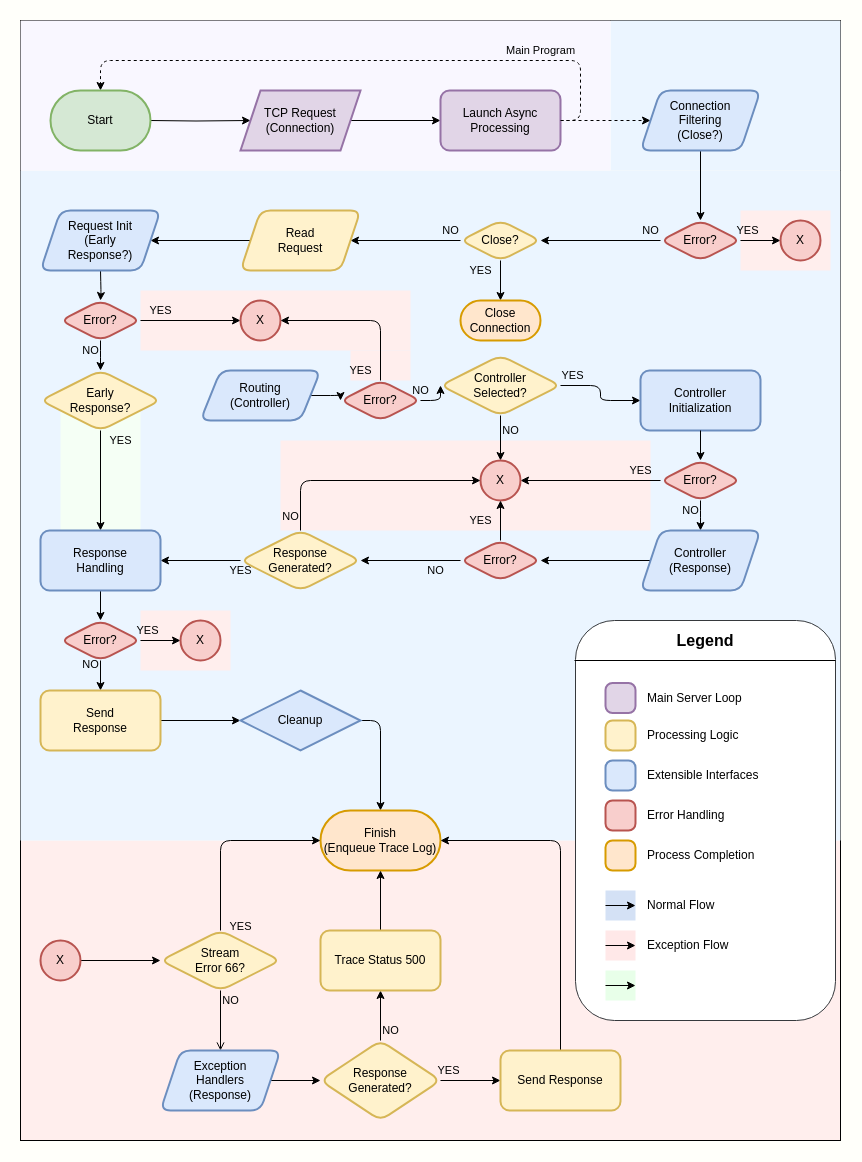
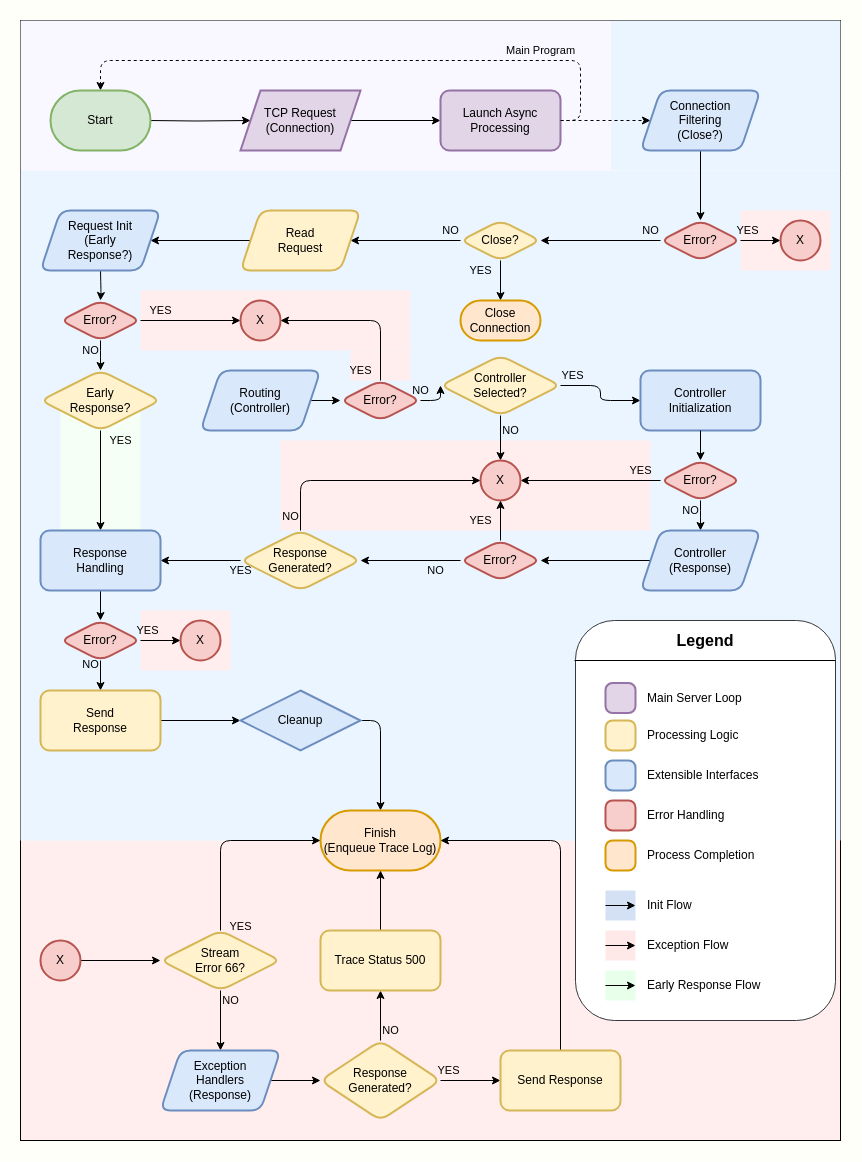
(261, 396) -> (261, 401)
(680, 906) -> (673, 906)
none -> (711, 986)
(221, 1044) -> (221, 1042)
